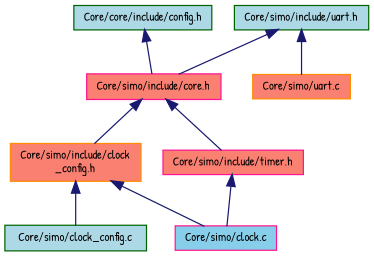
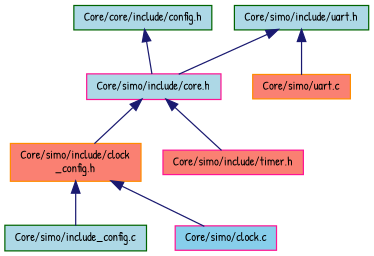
(154, 87) -> (154, 87)
(229, 206) -> none
(76, 238) -> (76, 238)
